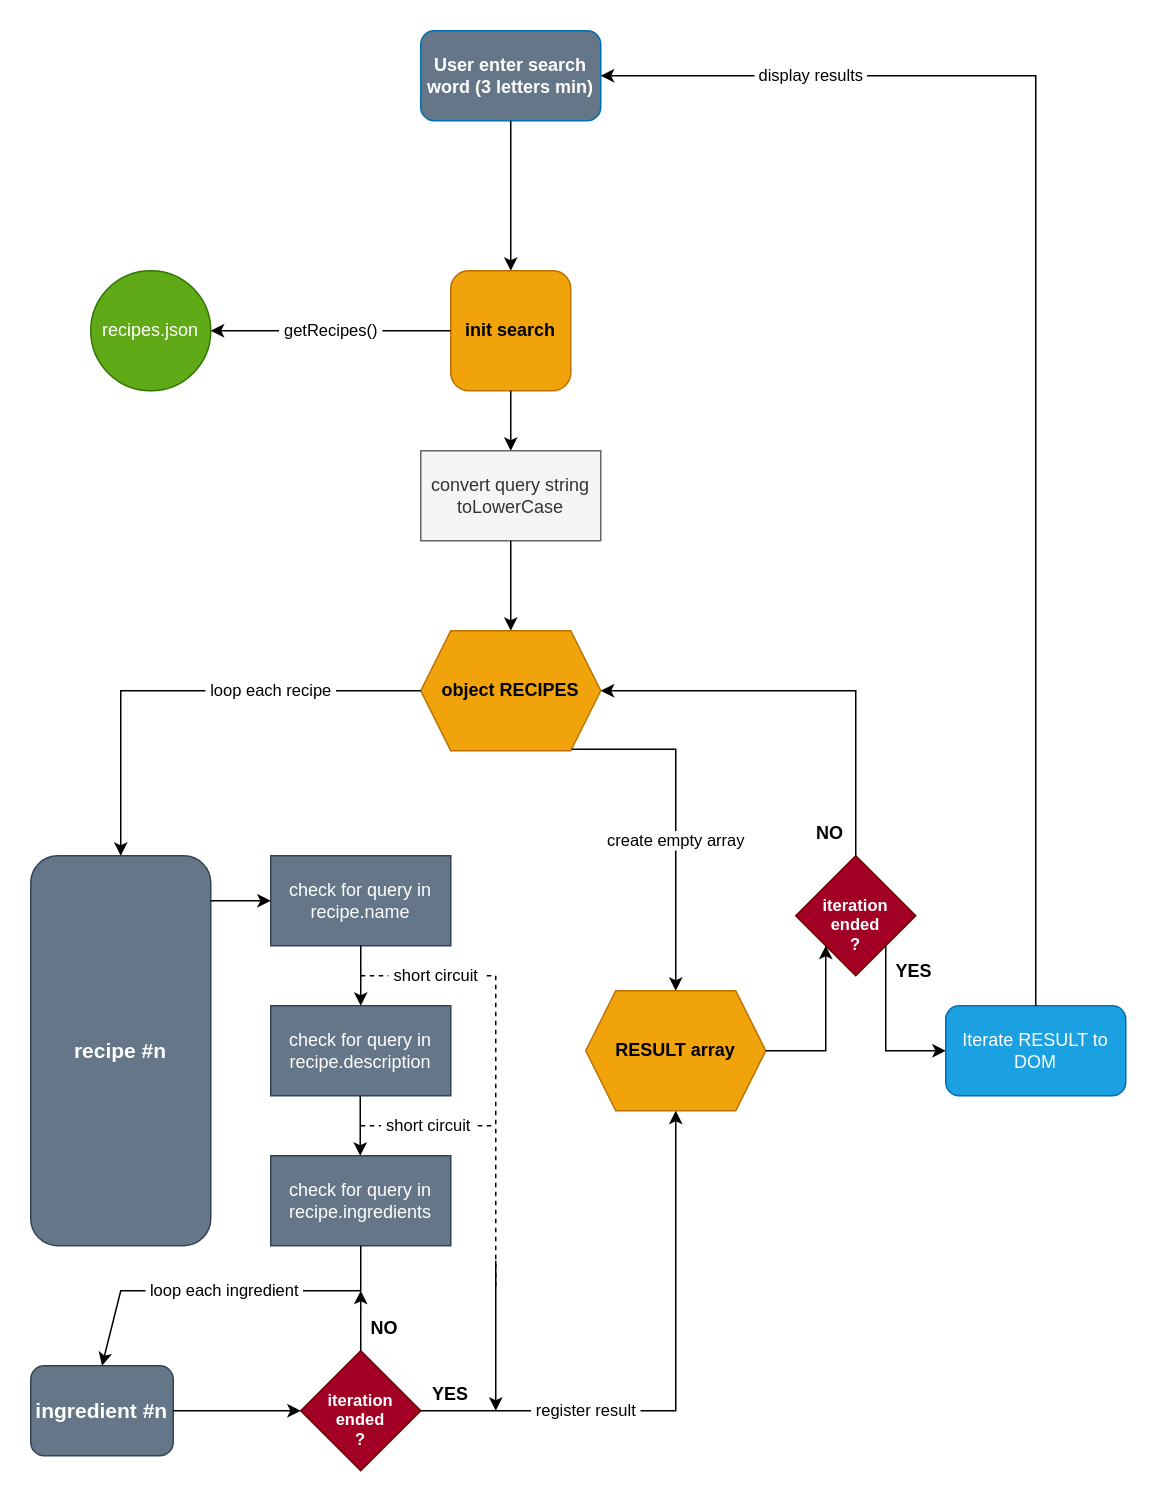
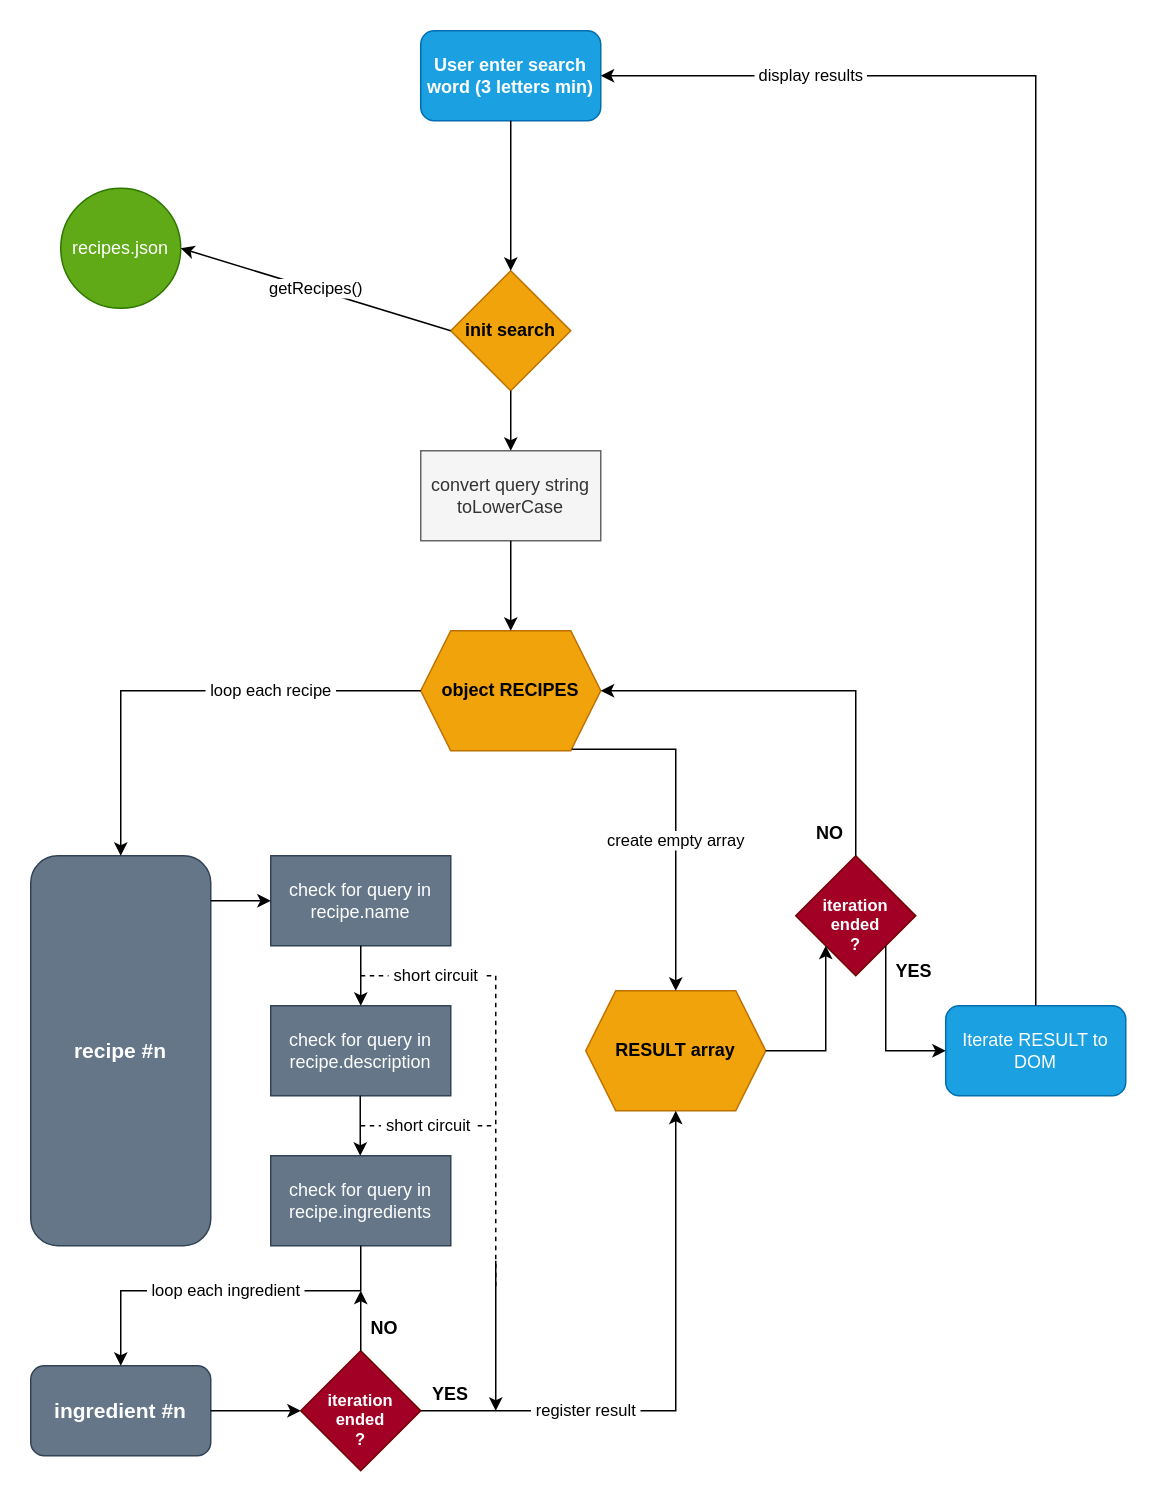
(511, 76) -> (511, 76)
(151, 331) -> (121, 248)
(511, 331) -> (511, 331)
(102, 1411) -> (121, 1411)
